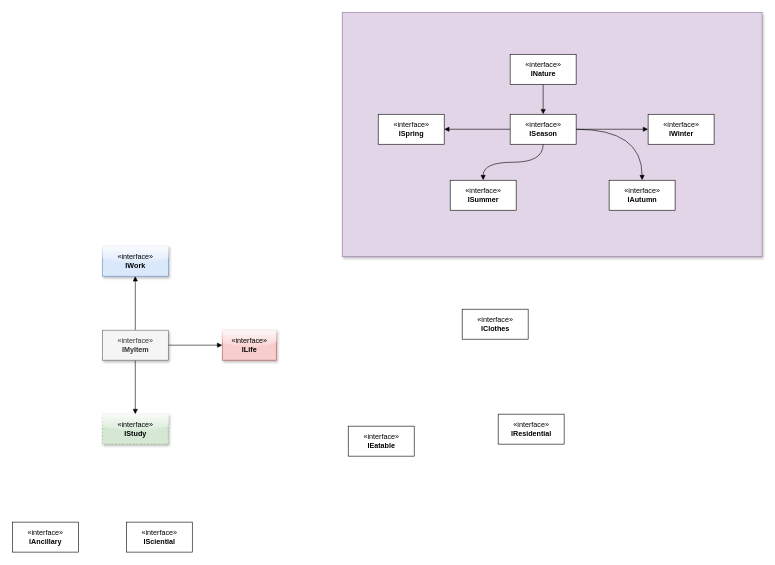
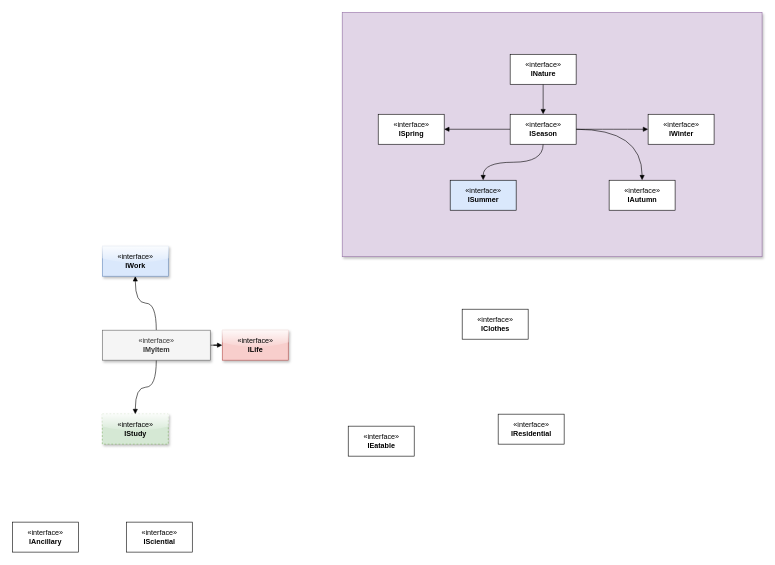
(483, 195) -> (483, 195)
(135, 345) -> (156, 345)
(249, 345) -> (255, 345)
